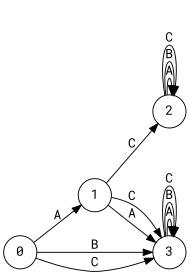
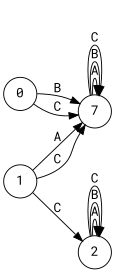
(54, 227) -> none
(169, 252) -> (95, 111)
